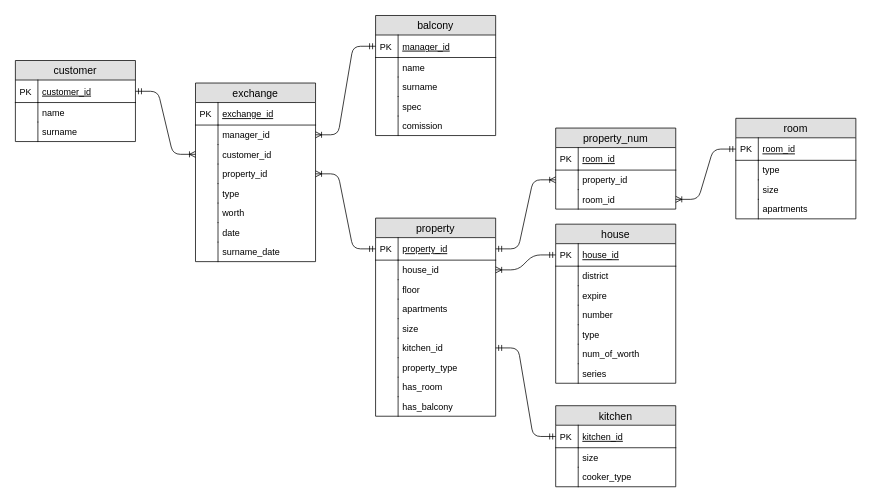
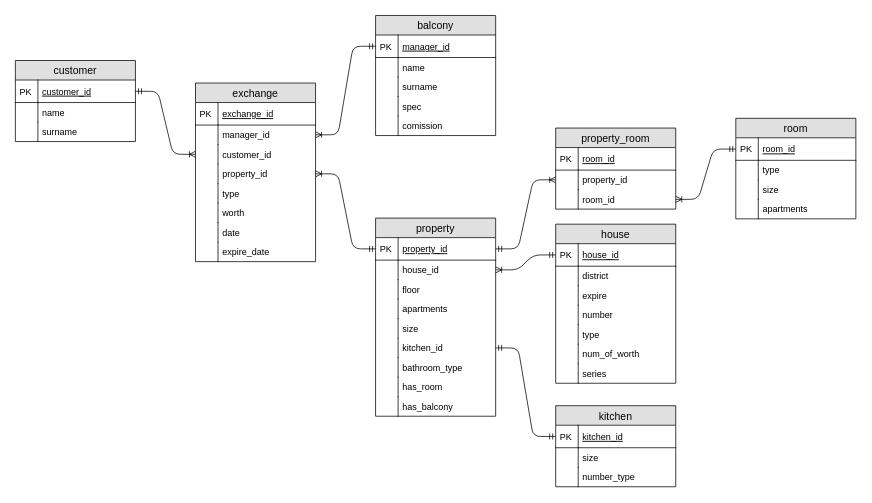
(615, 138) -> (615, 138)
(252, 252) -> (249, 252)
(435, 368) -> (435, 368)
(610, 477) -> (610, 477)
